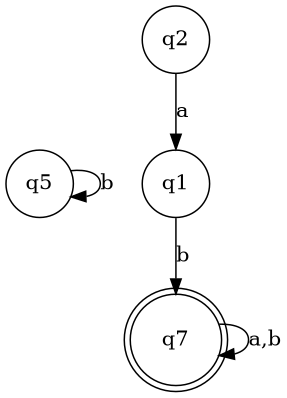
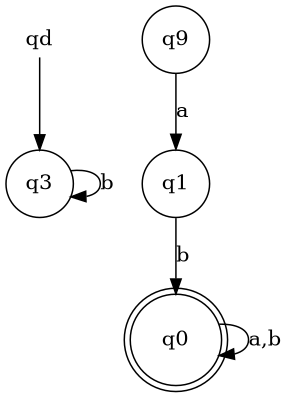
none -> (40, 40)
(176, 40) -> (176, 40)
(40, 184) -> (40, 184)
(176, 340) -> (176, 340)
